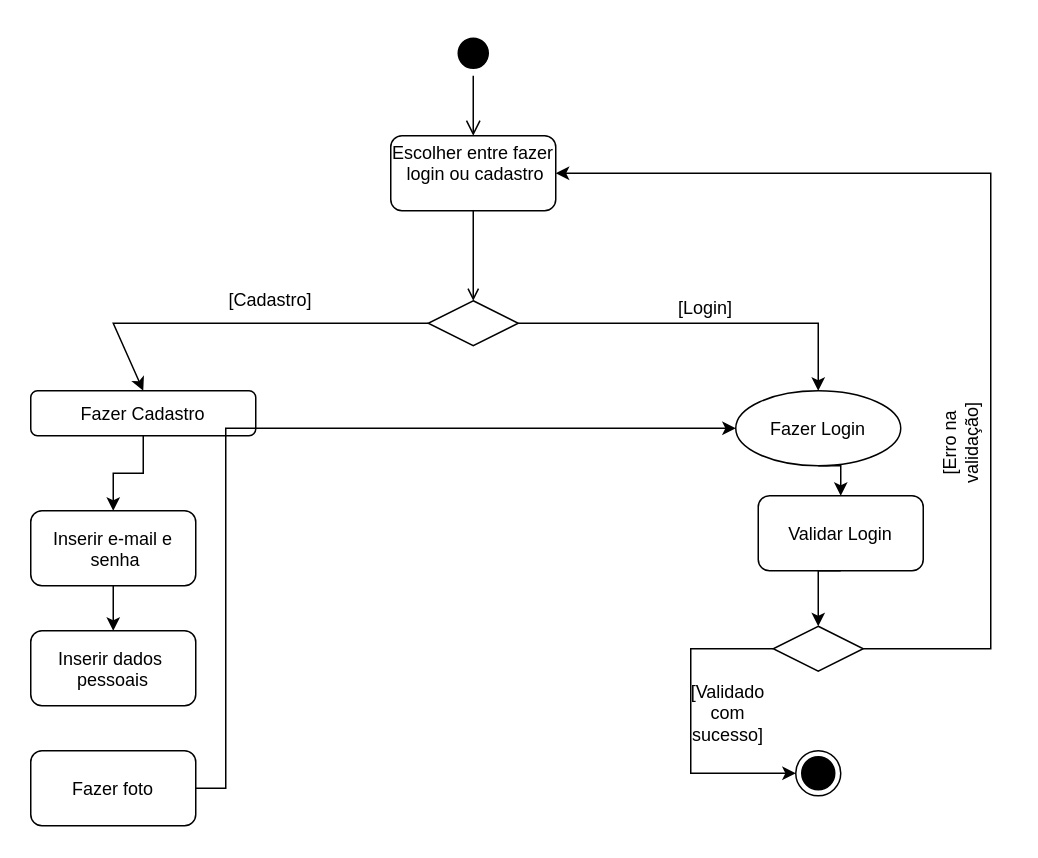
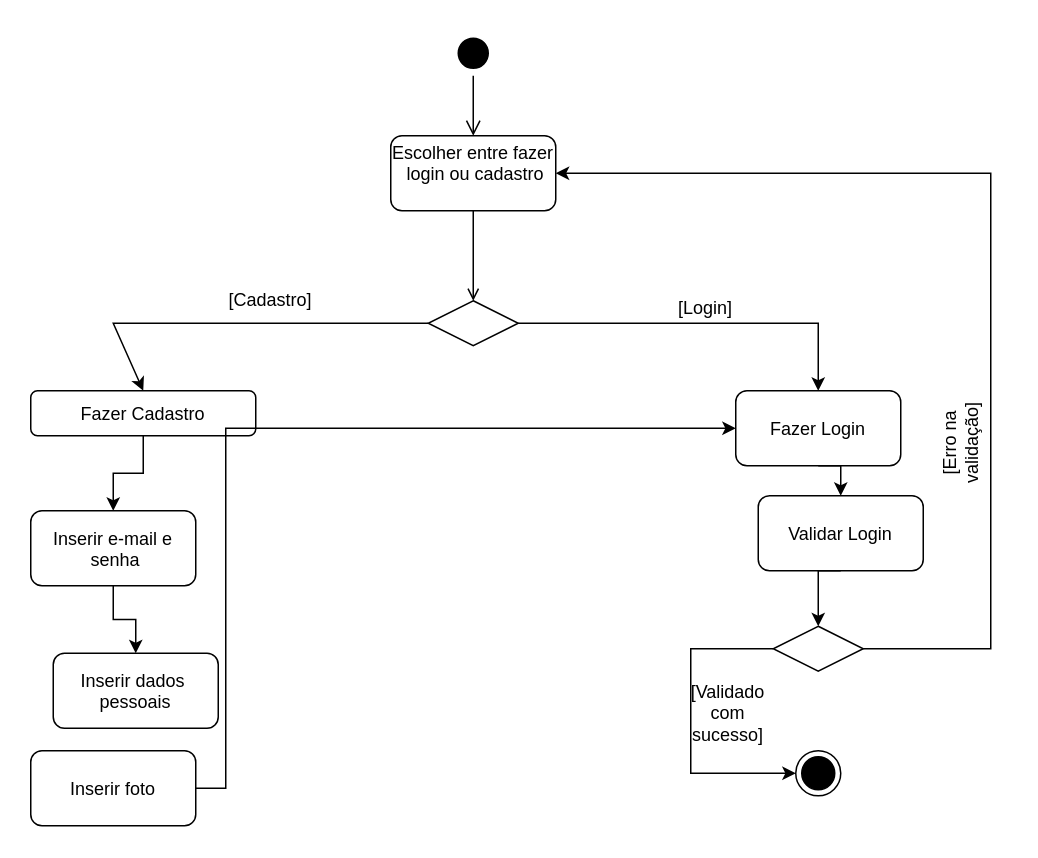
(818, 428) -> (818, 428)
(113, 668) -> (136, 691)
(113, 789) -> (113, 789)
